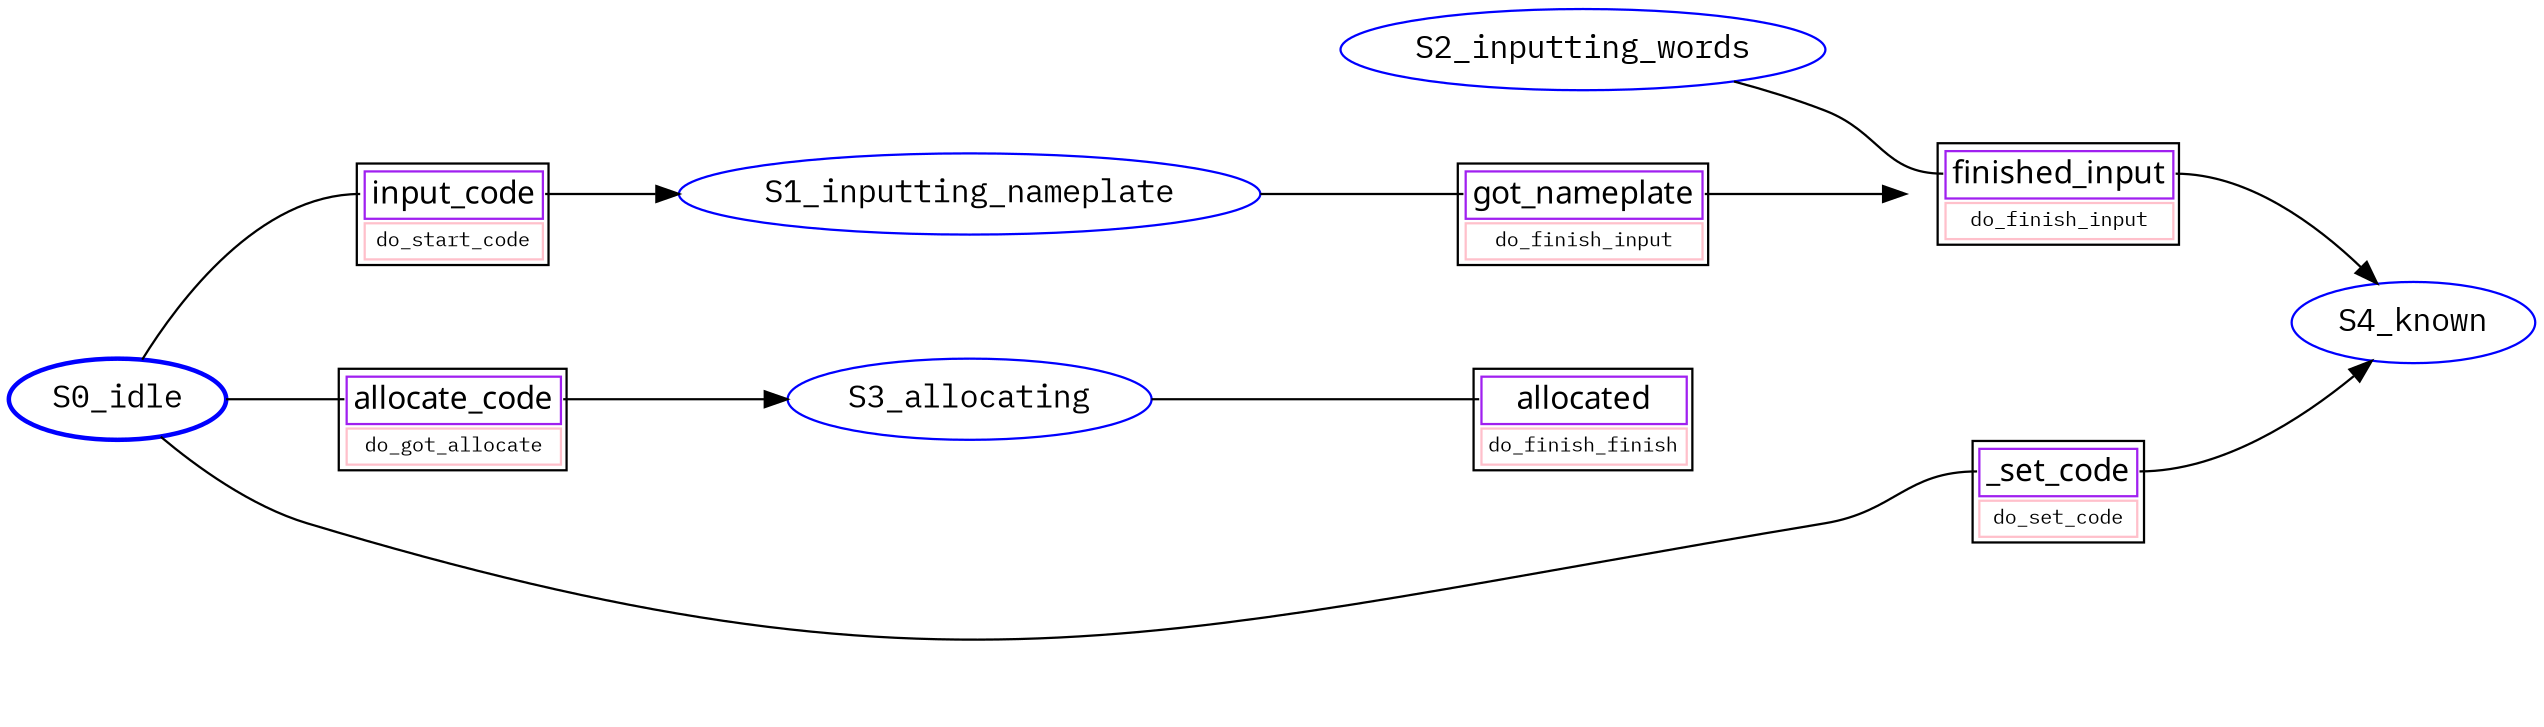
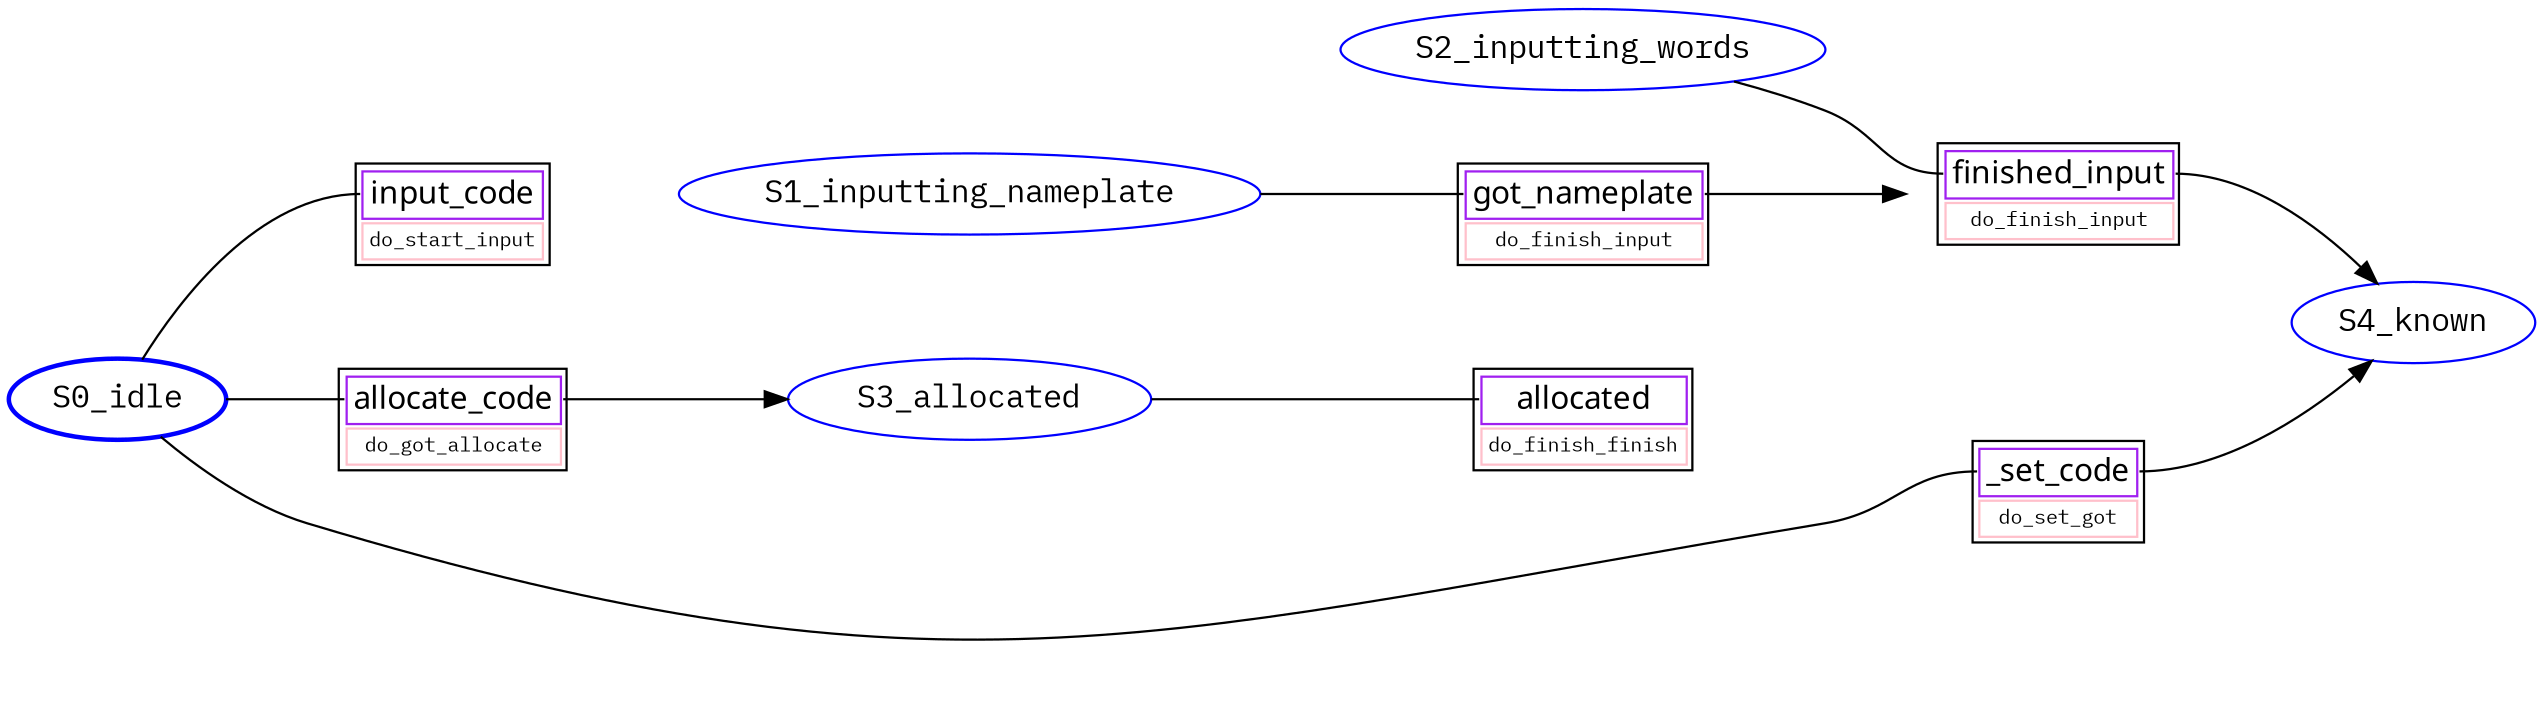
(600, 194) -> none
(454, 240) -> (453, 240)
(970, 399) -> (970, 399)
(2058, 518) -> (2058, 518)
